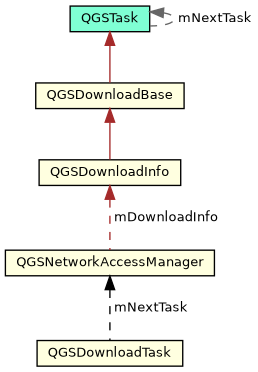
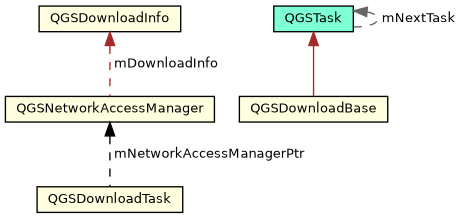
(110, 141) -> none
(149, 308) -> (208, 154)
